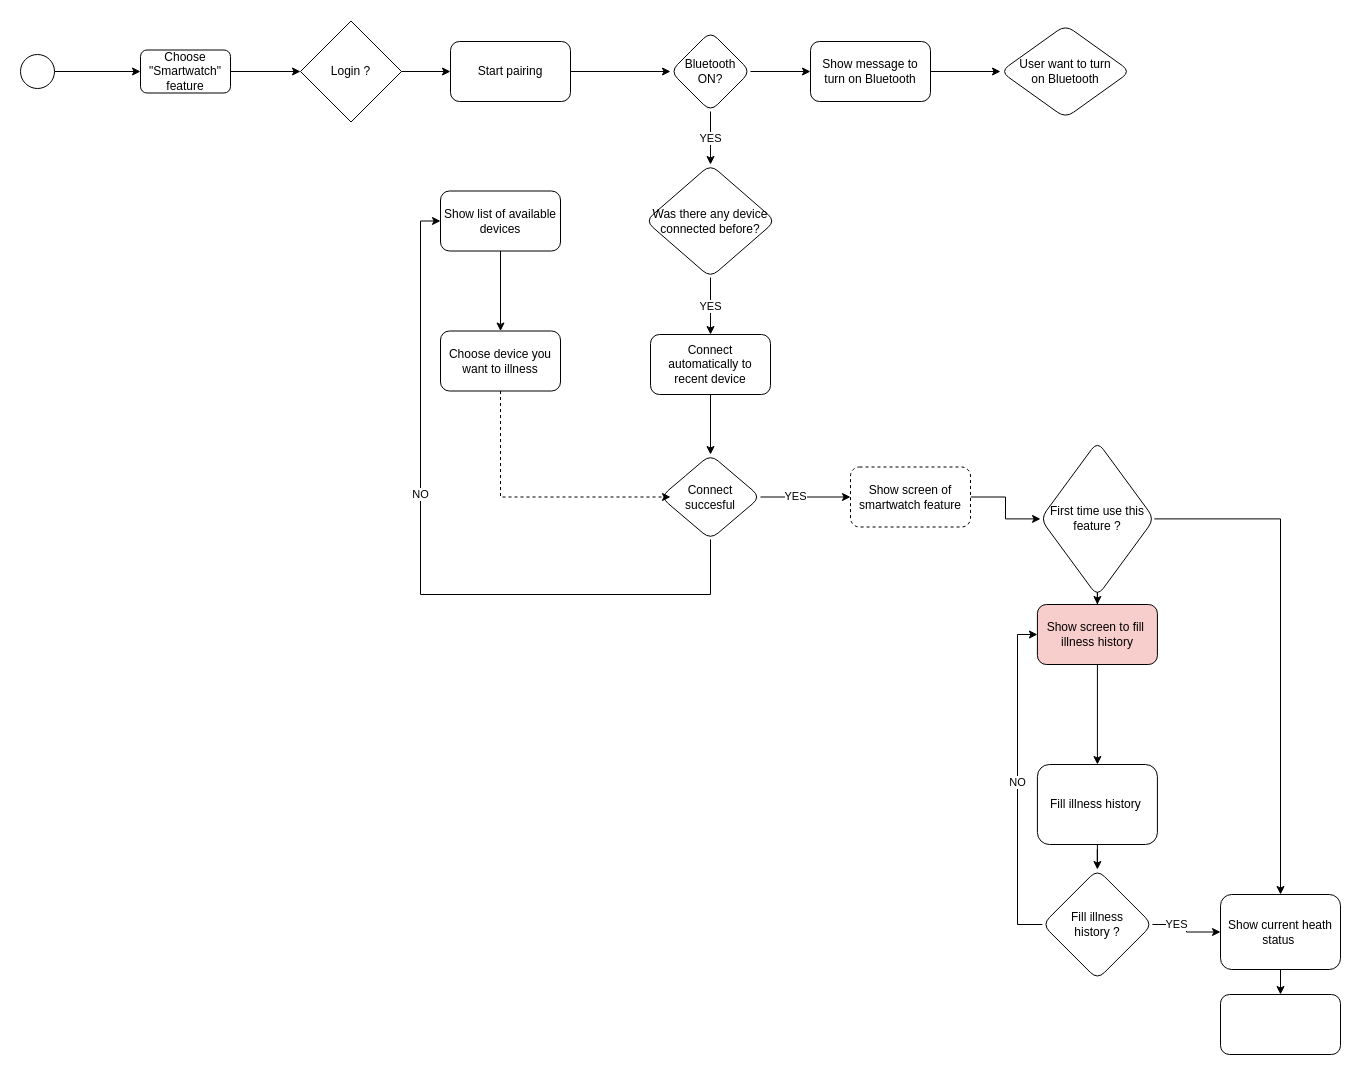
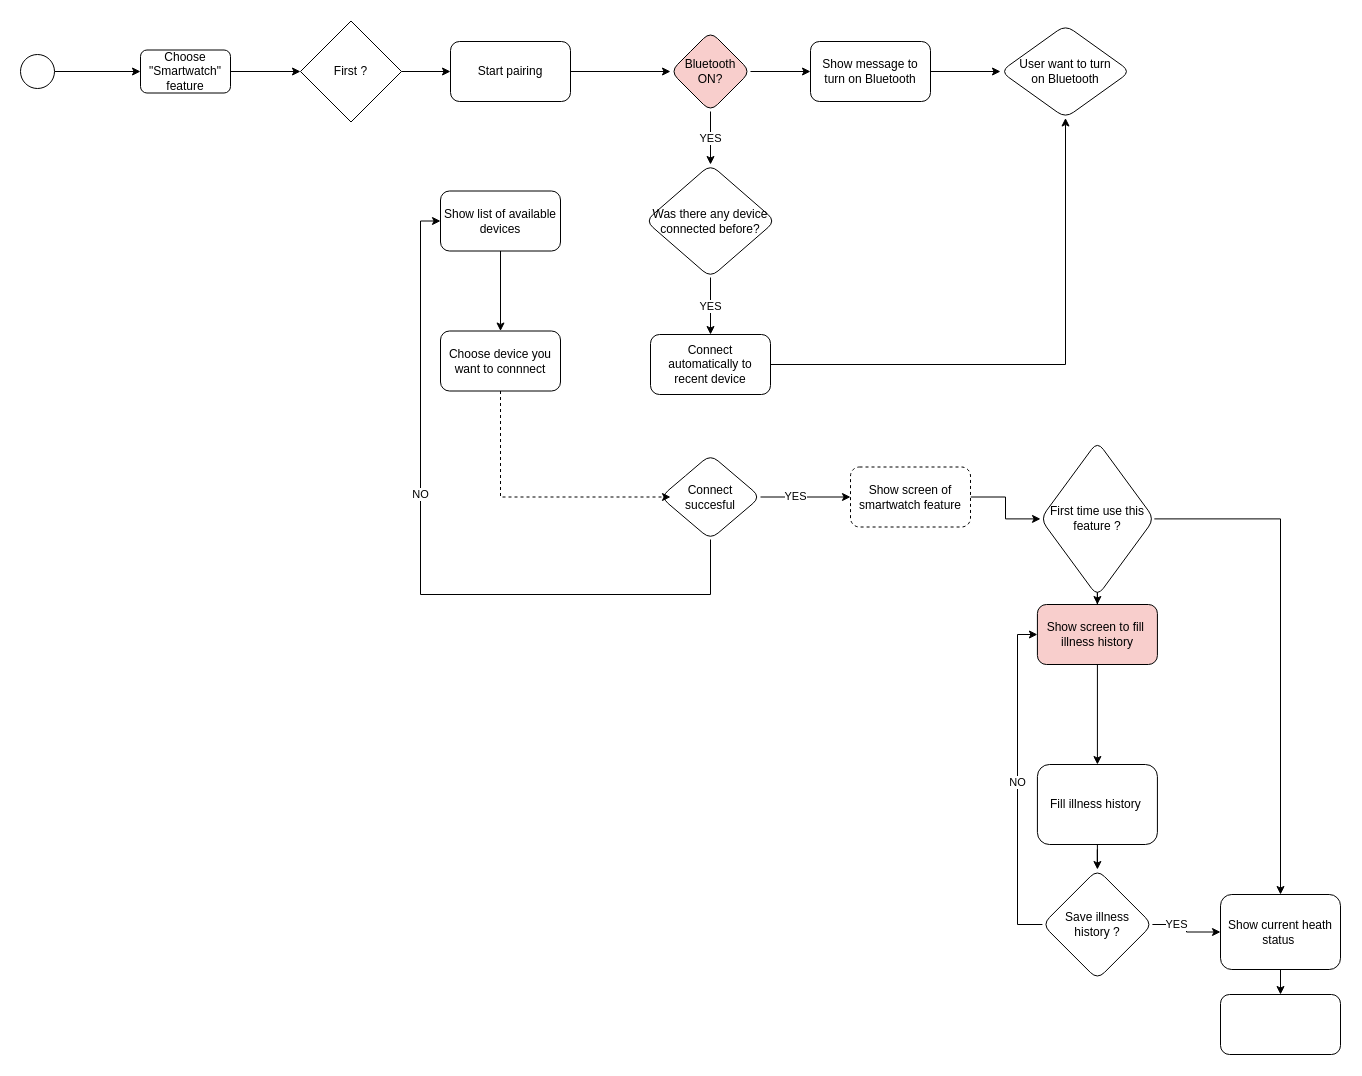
(351, 72) -> (351, 72)
(711, 72) -> (711, 72)
(501, 362) -> (501, 362)
(711, 421) -> (1038, 365)
(1098, 925) -> (1098, 925)
